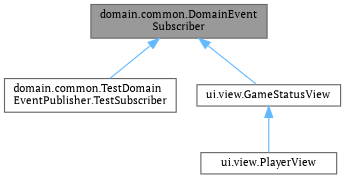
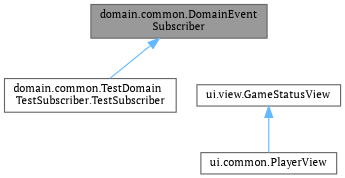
(232, 65) -> none
(90, 95) -> (90, 95)
(269, 163) -> (269, 163)
